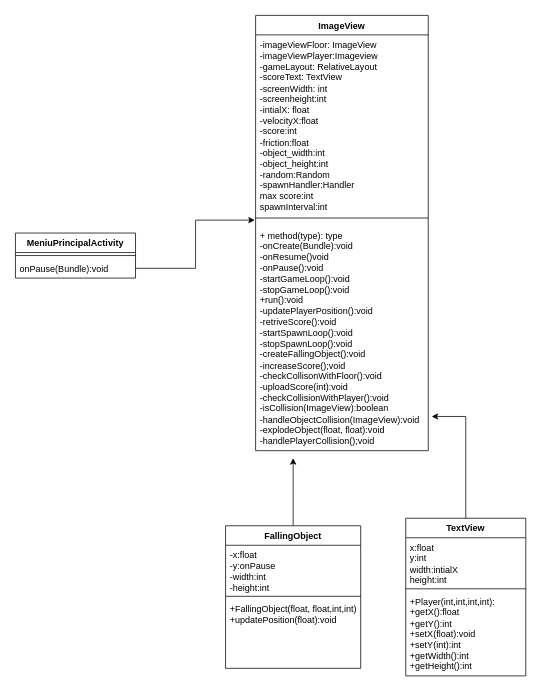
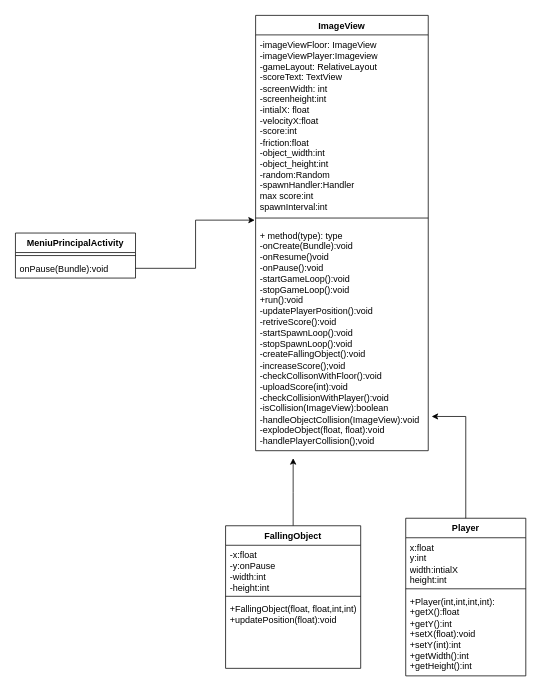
(465, 529) -> (465, 529)
